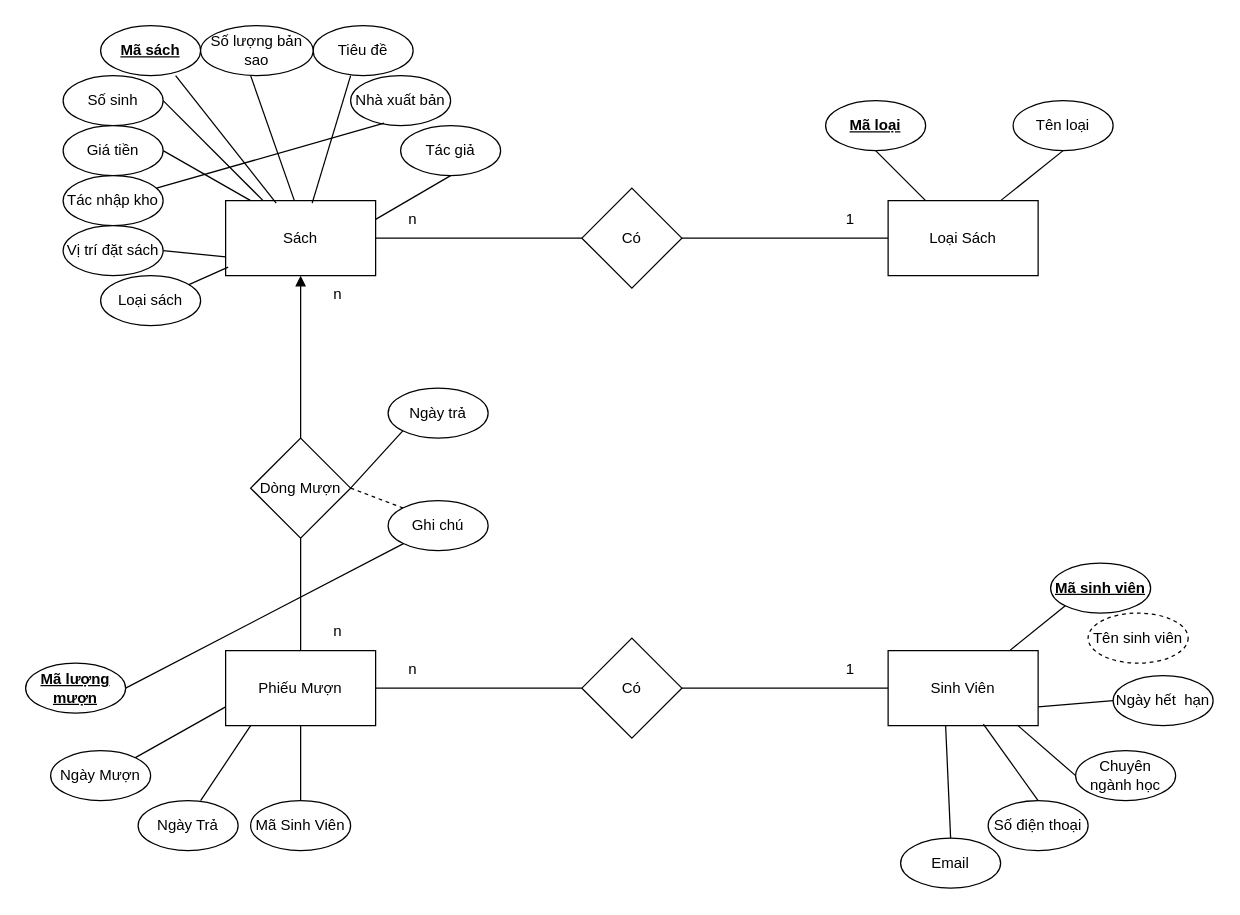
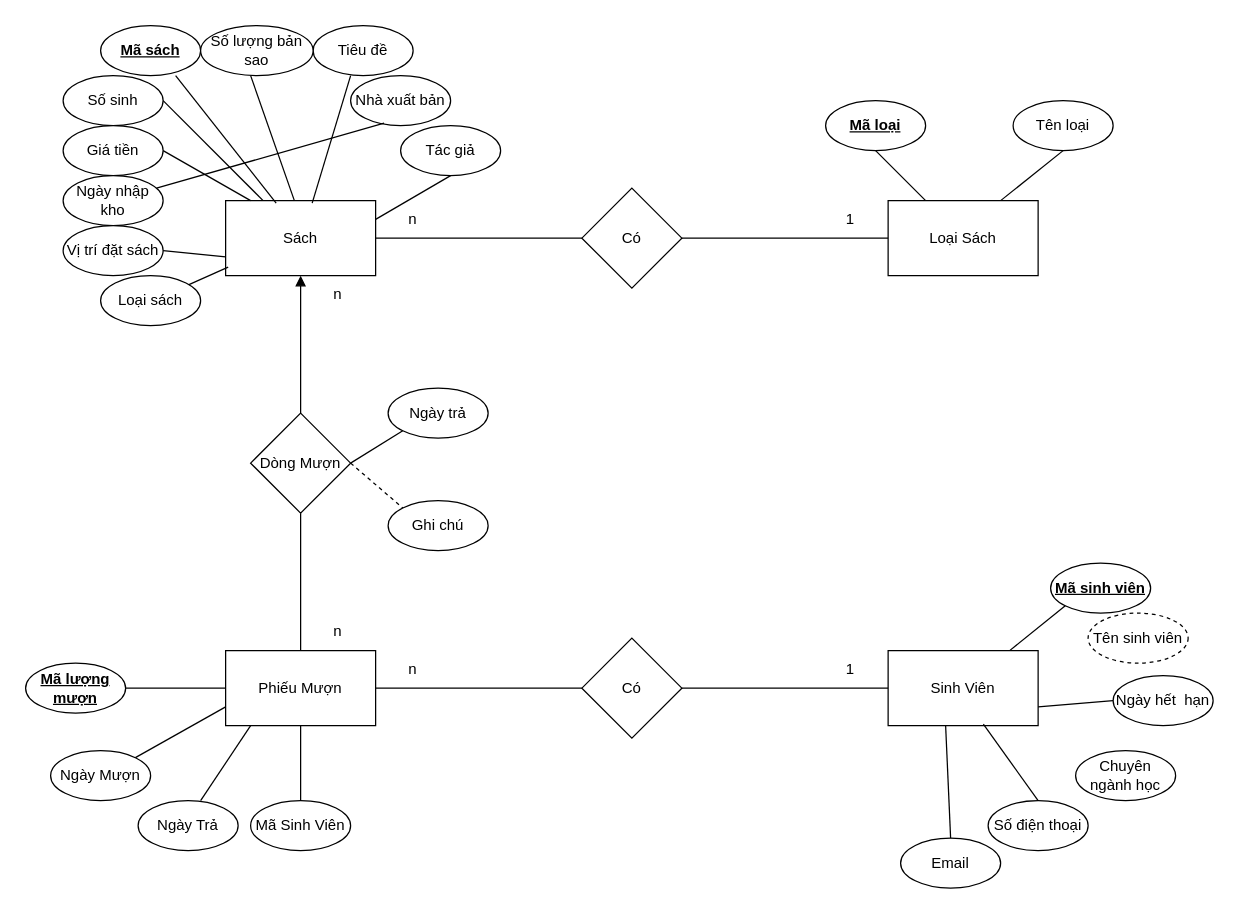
(113, 201) -> (113, 201)
(301, 488) -> (301, 463)
(264, 616) -> (176, 688)
(1046, 750) -> none
